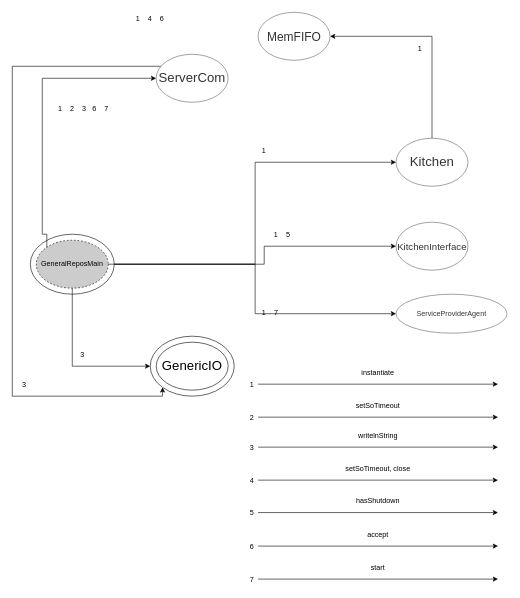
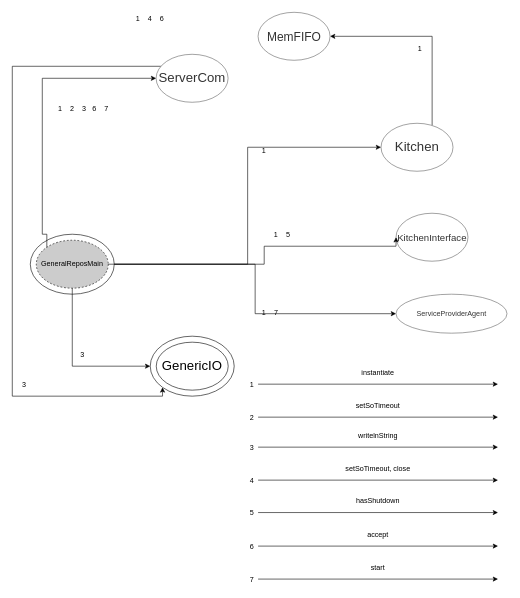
(432, 162) -> (417, 147)
(432, 246) -> (432, 237)
